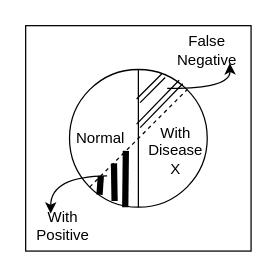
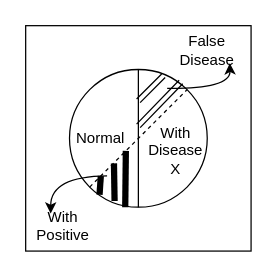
(207, 51) -> (207, 51)
